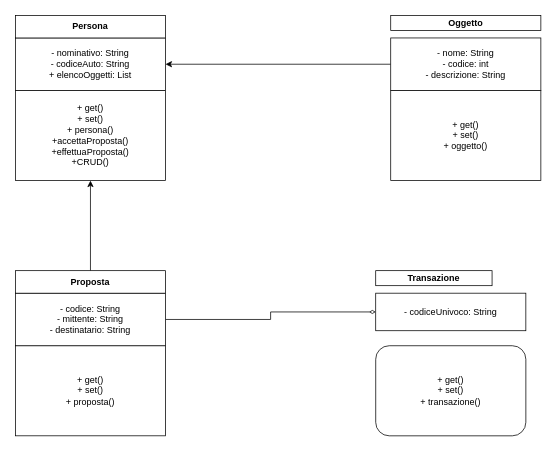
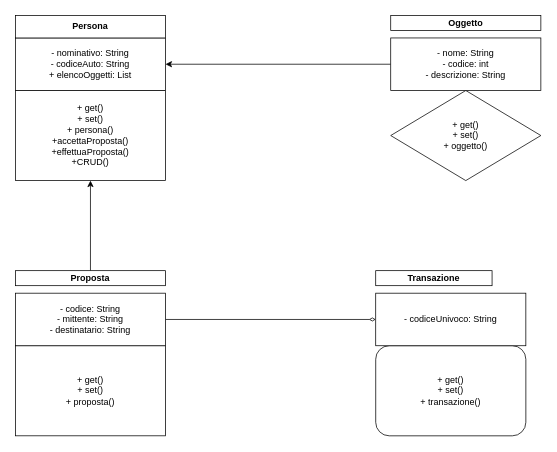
(465, 135) -> (465, 135)
(90, 282) -> (90, 278)
(450, 312) -> (450, 319)
